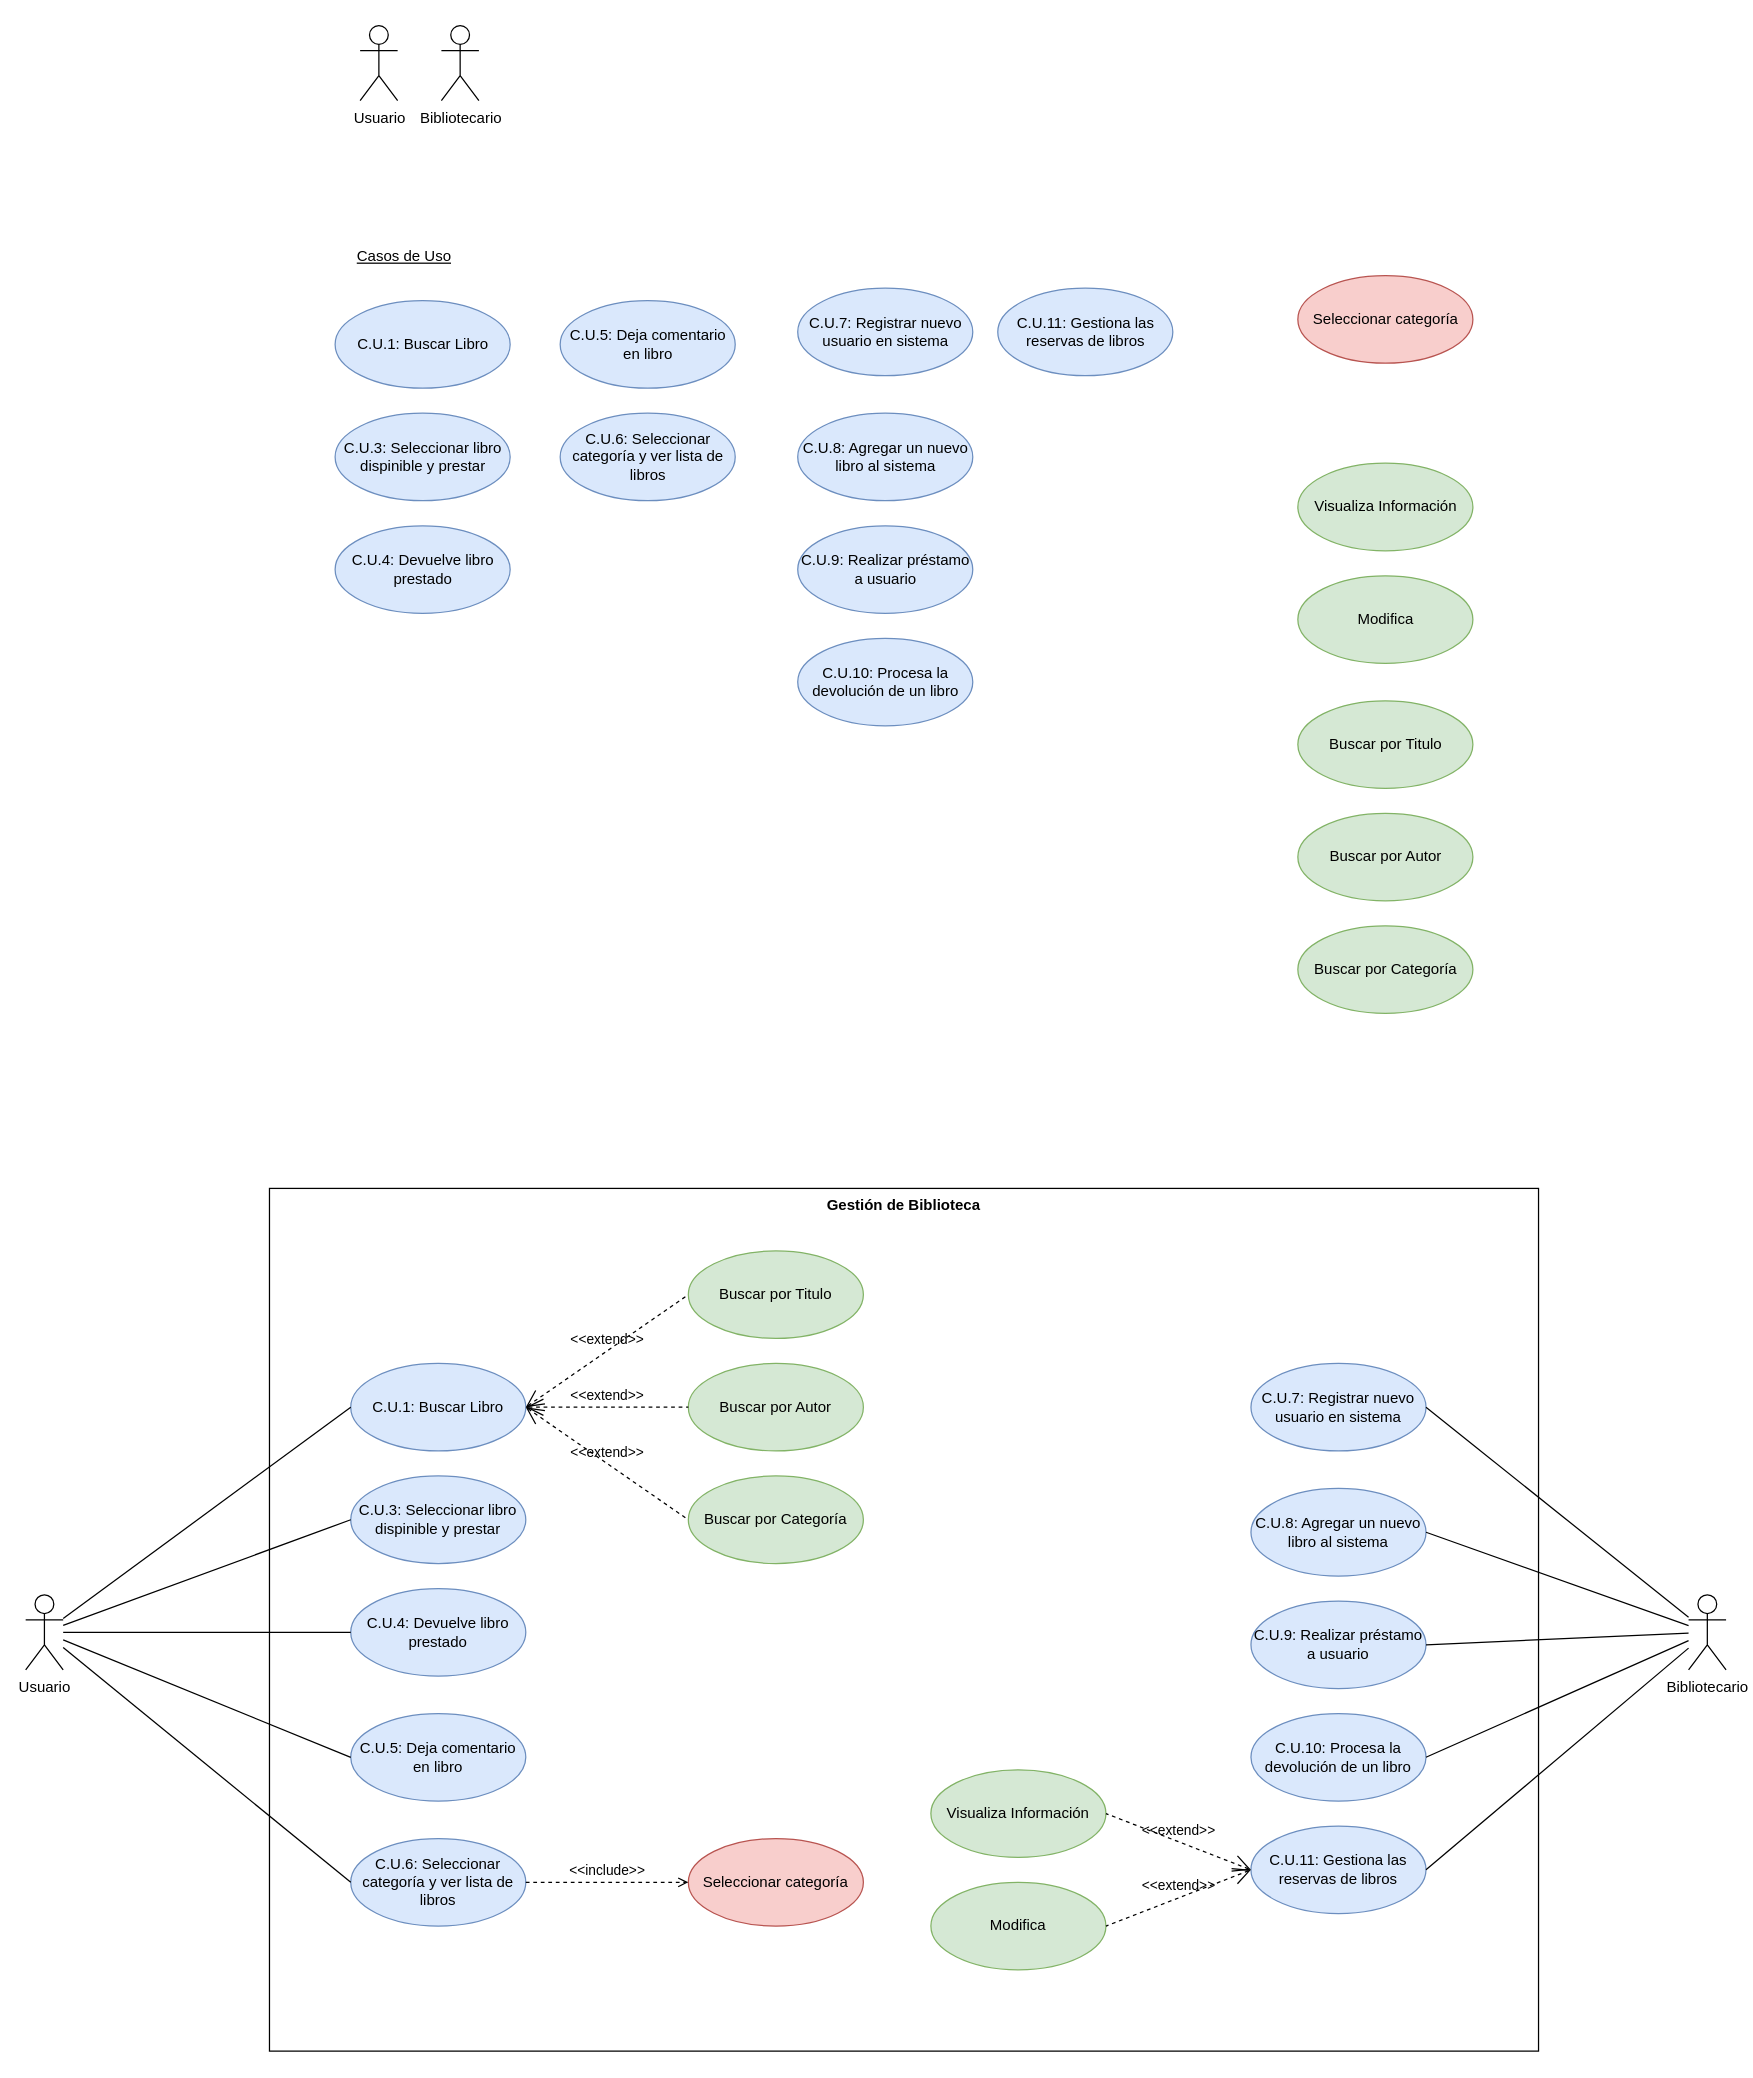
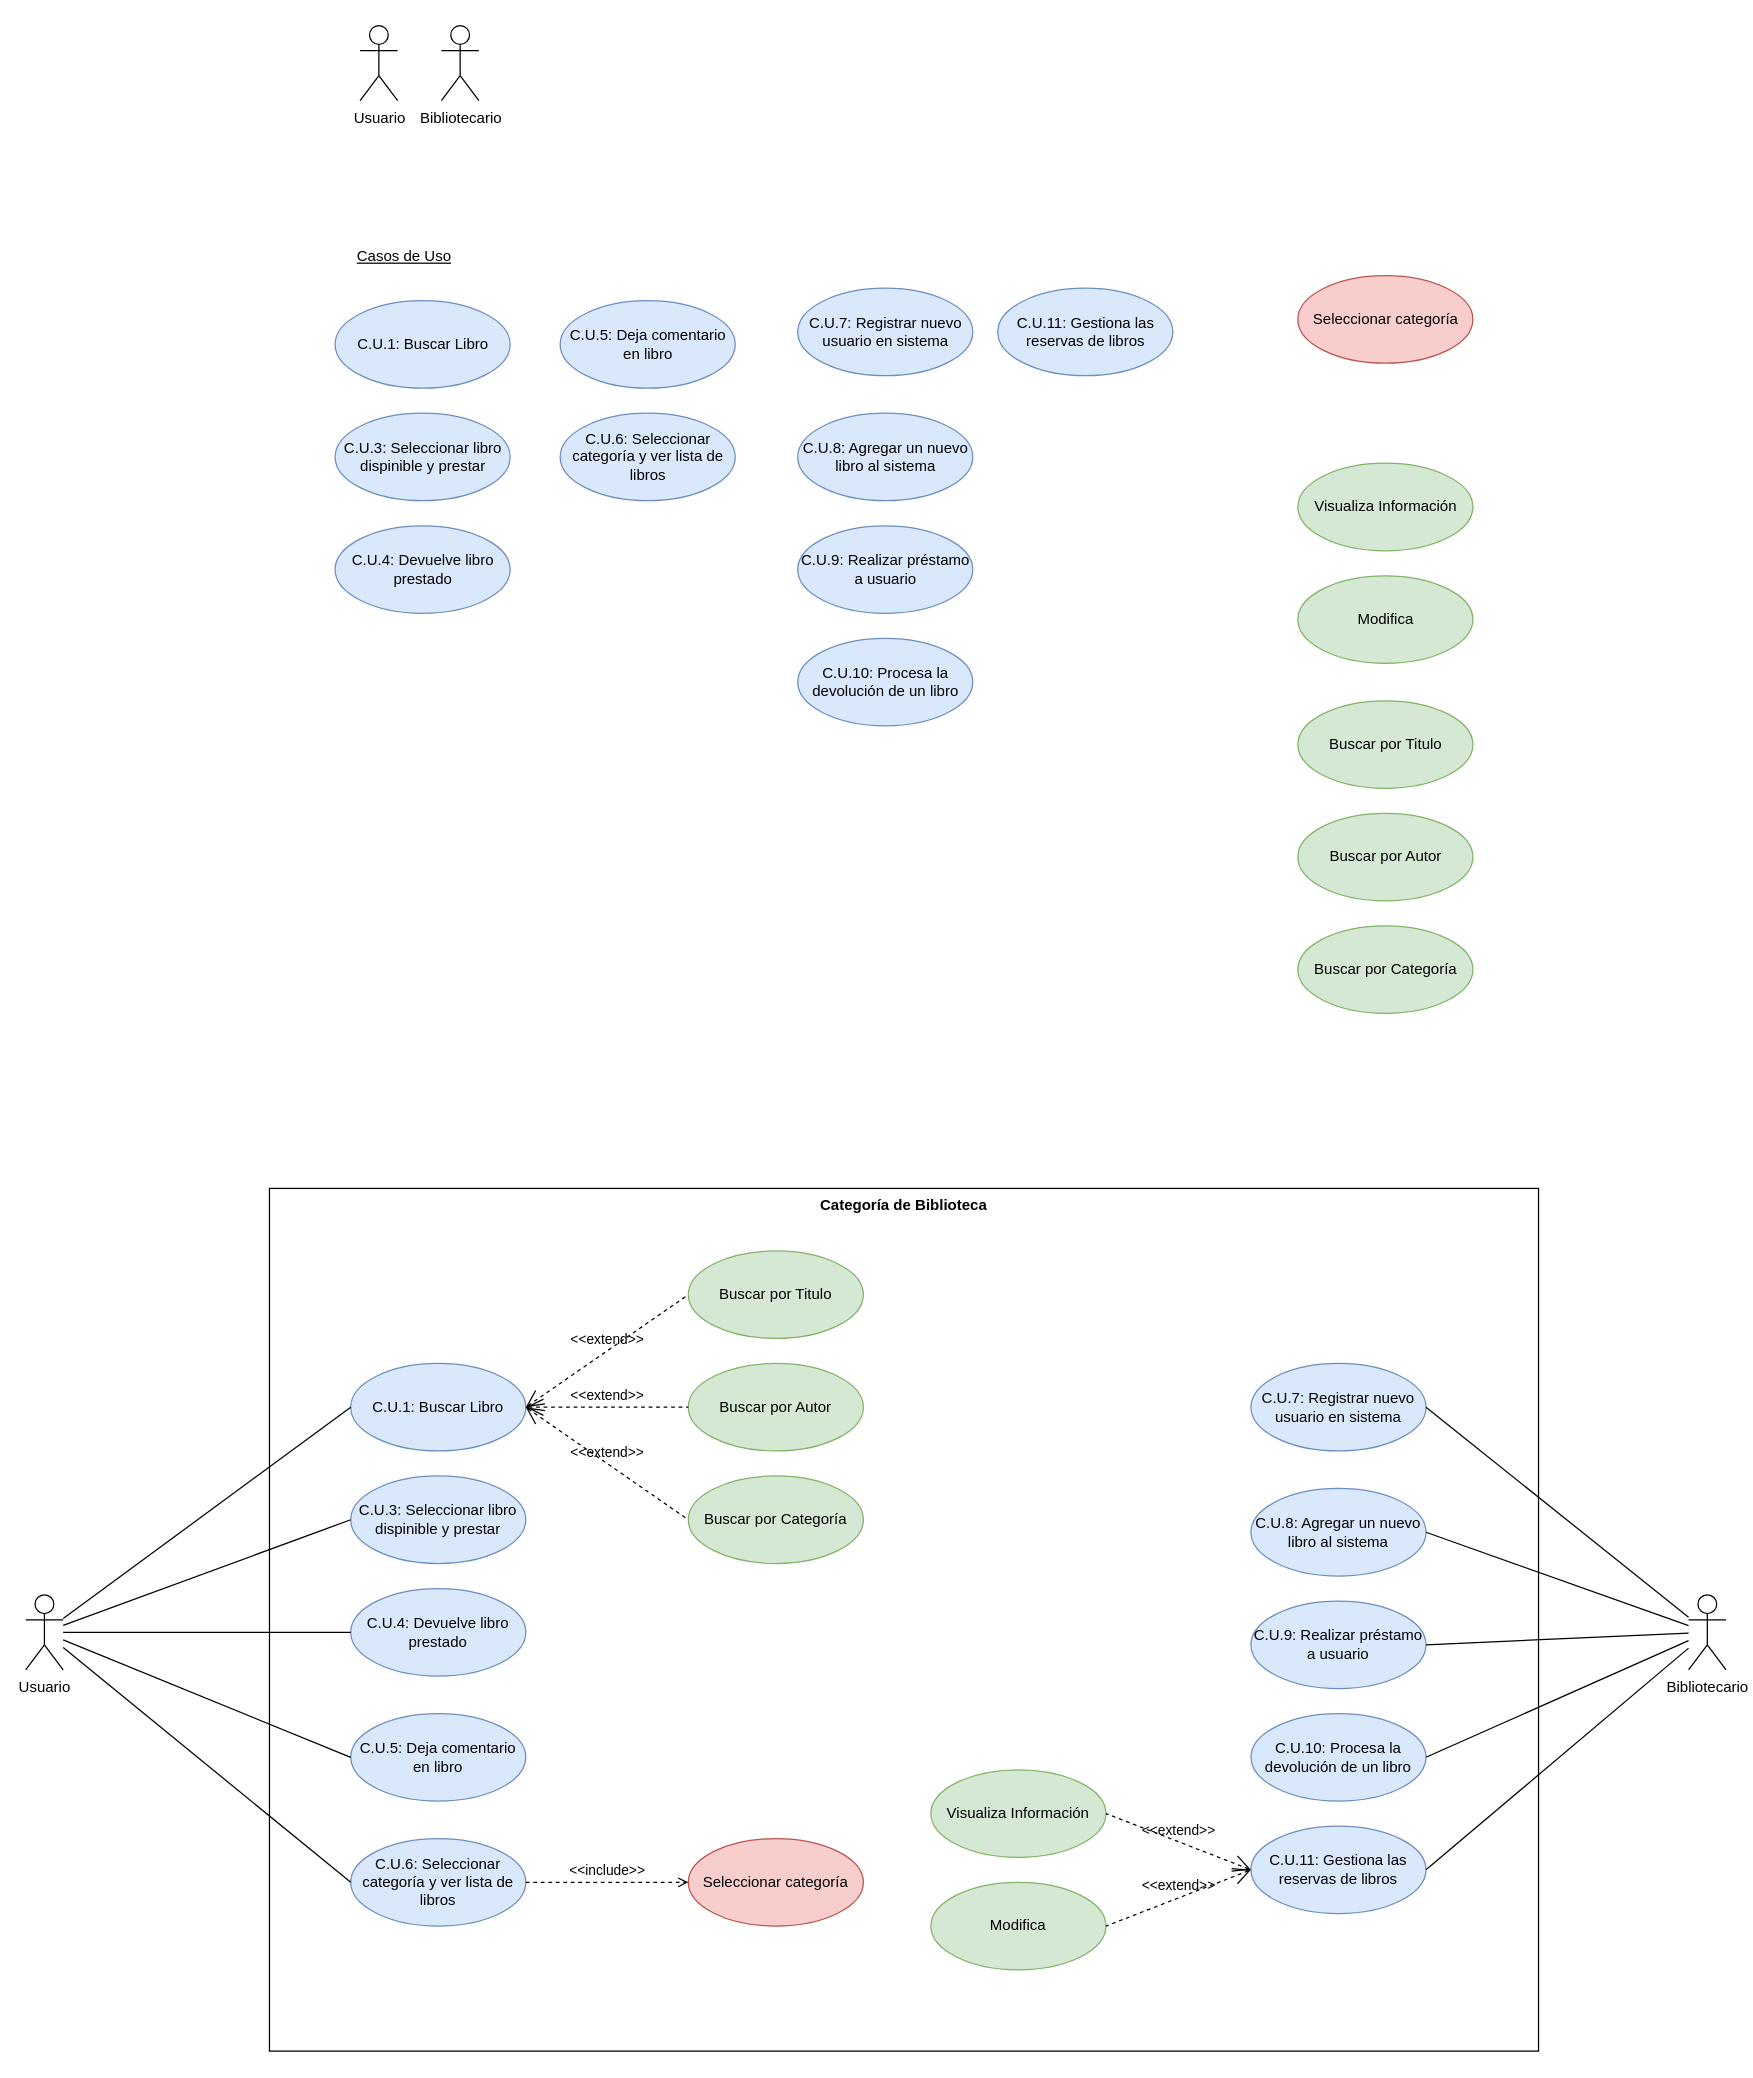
(904, 1206) -> (904, 1206)
